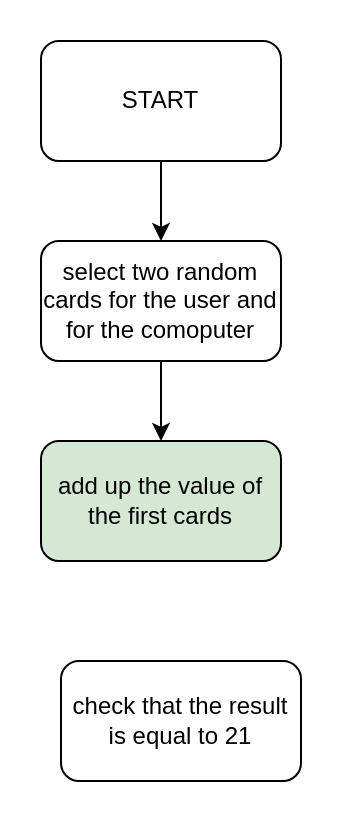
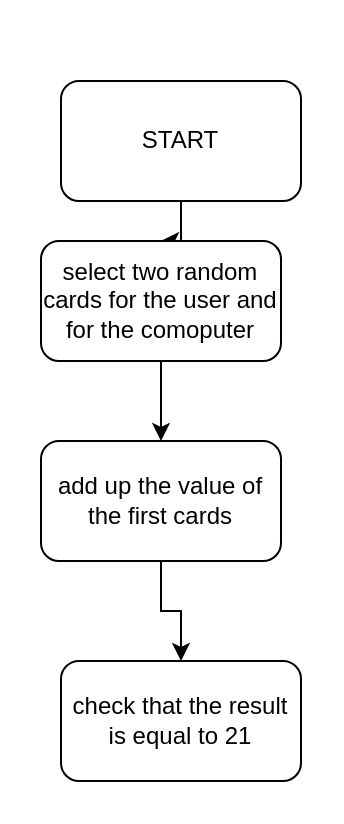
(161, 101) -> (181, 141)
(161, 501) -> (161, 501)
none -> (164, 611)
